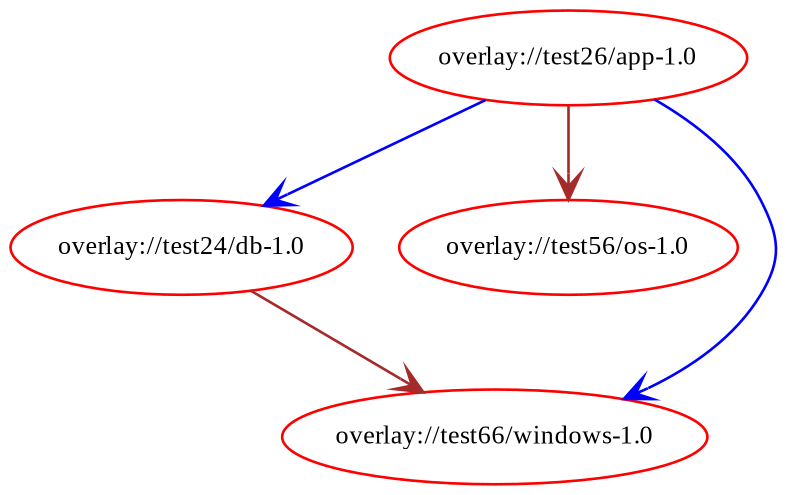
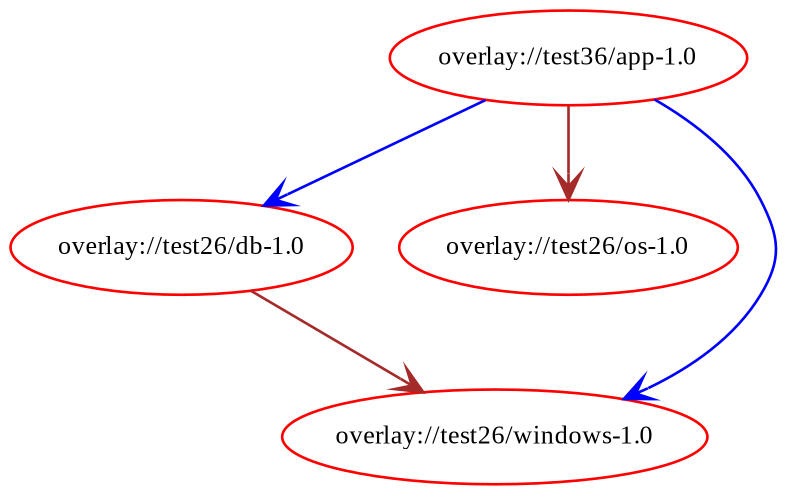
(568, 58) -> (568, 58)
(182, 247) -> (182, 247)
(568, 247) -> (568, 247)
(495, 437) -> (495, 437)
